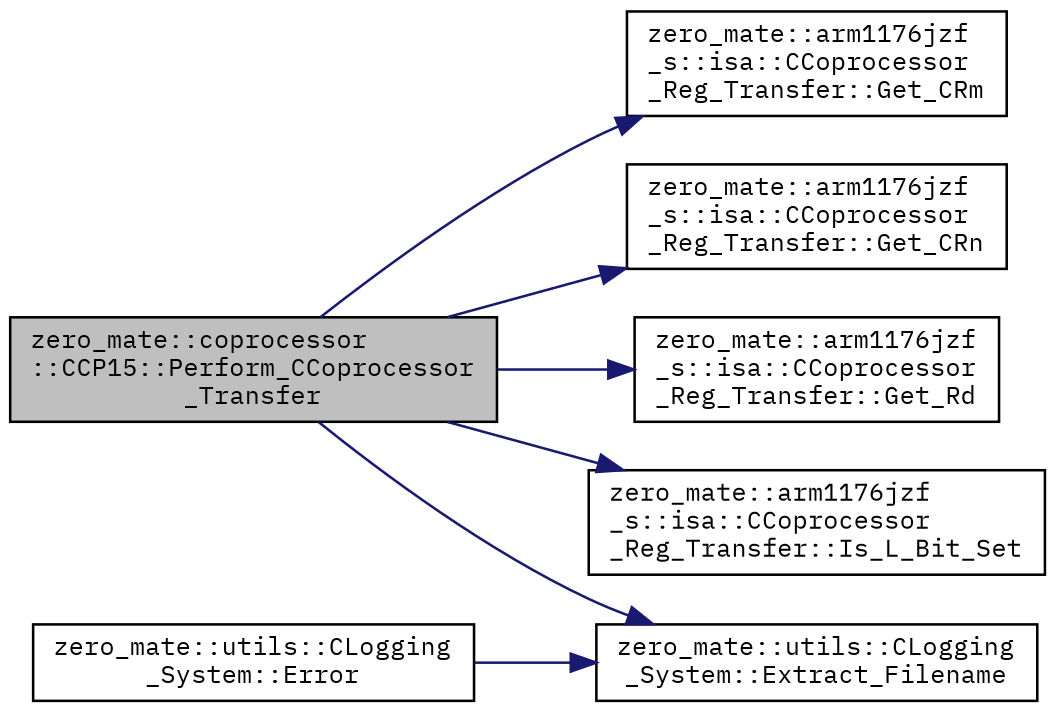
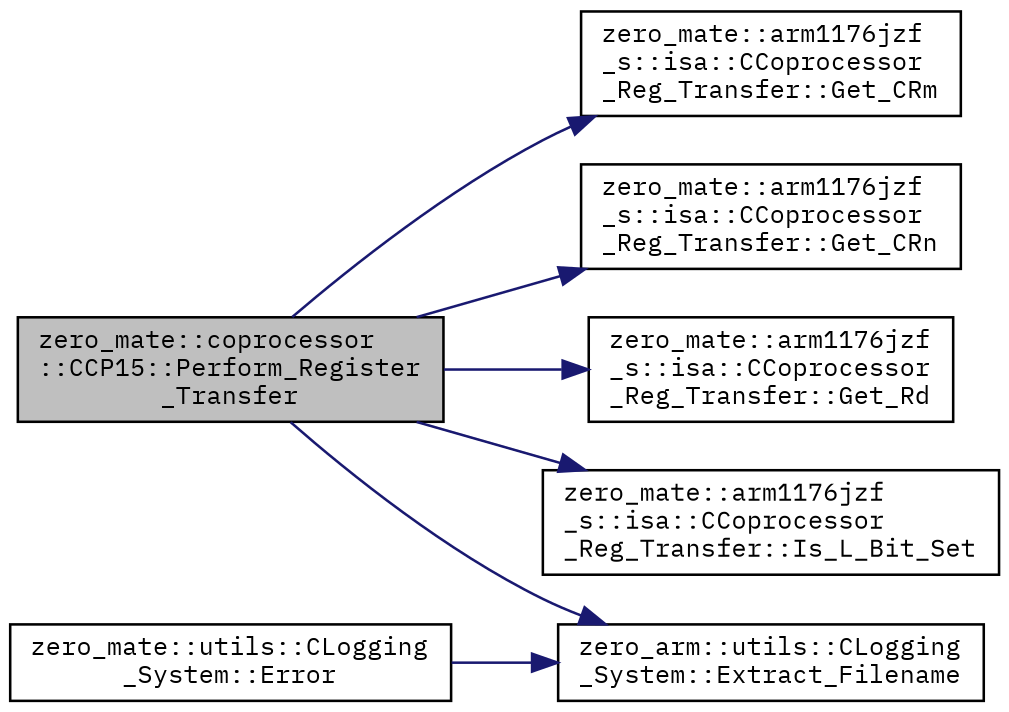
(254, 370) -> (231, 370)
(817, 663) -> (771, 663)
